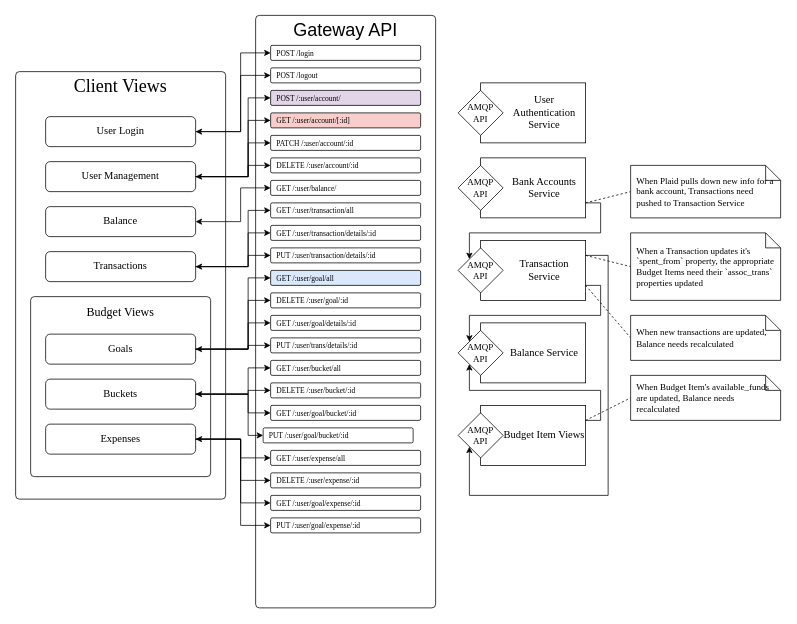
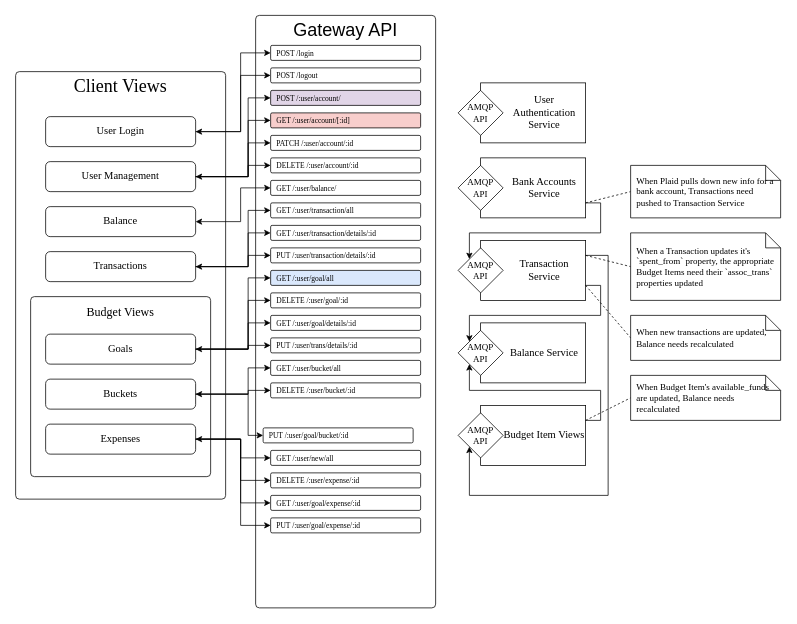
(264, 413) -> none
(345, 413) -> none
(319, 458) -> (310, 458)
